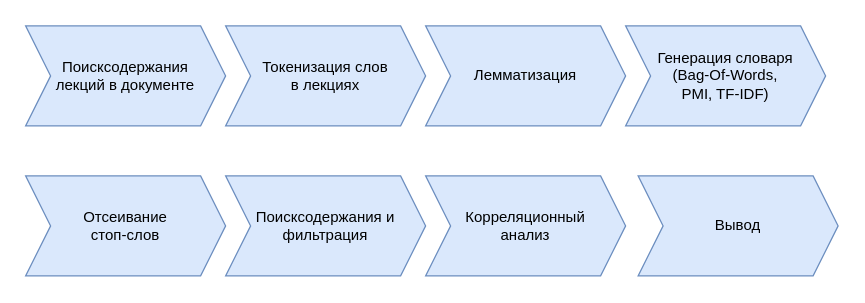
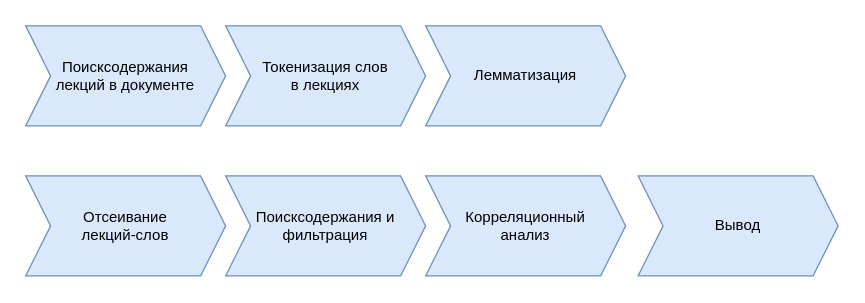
(726, 76) -> none
(126, 226) -> (126, 226)
